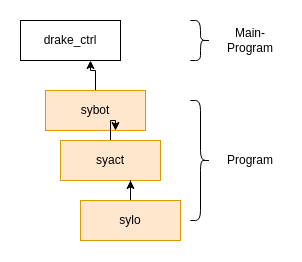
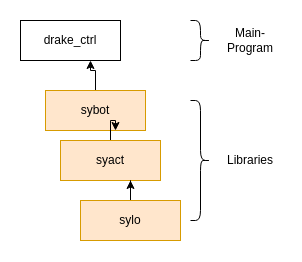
(251, 161) -> (251, 161)
